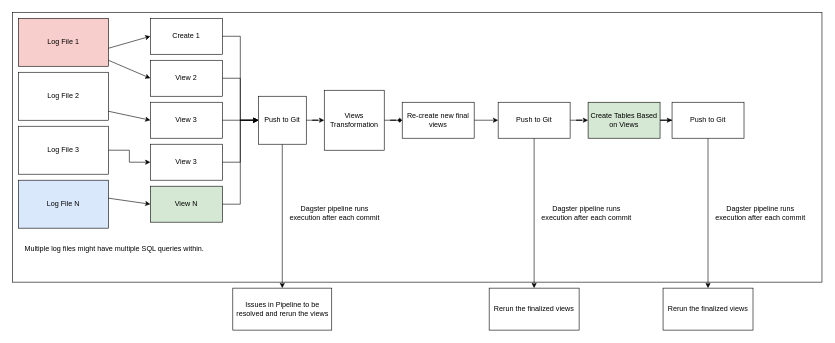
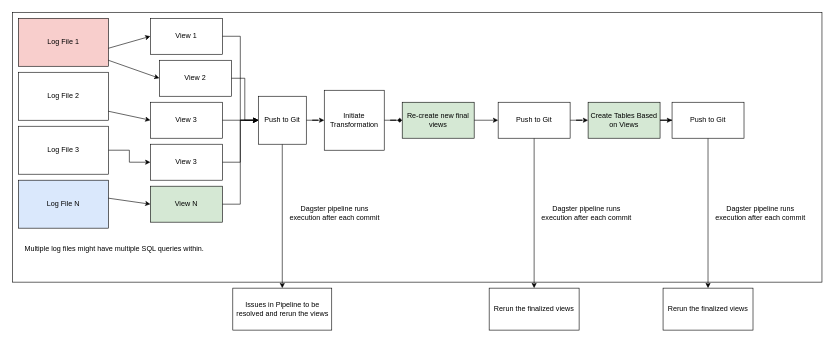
(186, 36) -> (186, 36)
(186, 78) -> (195, 78)
(354, 120) -> (354, 120)
(438, 120) -> (438, 120)
